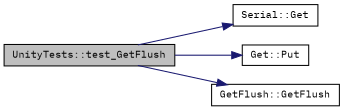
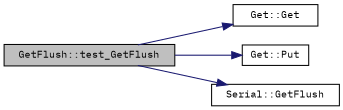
(275, 15) -> (275, 15)
(89, 55) -> (89, 55)
(275, 95) -> (275, 95)
